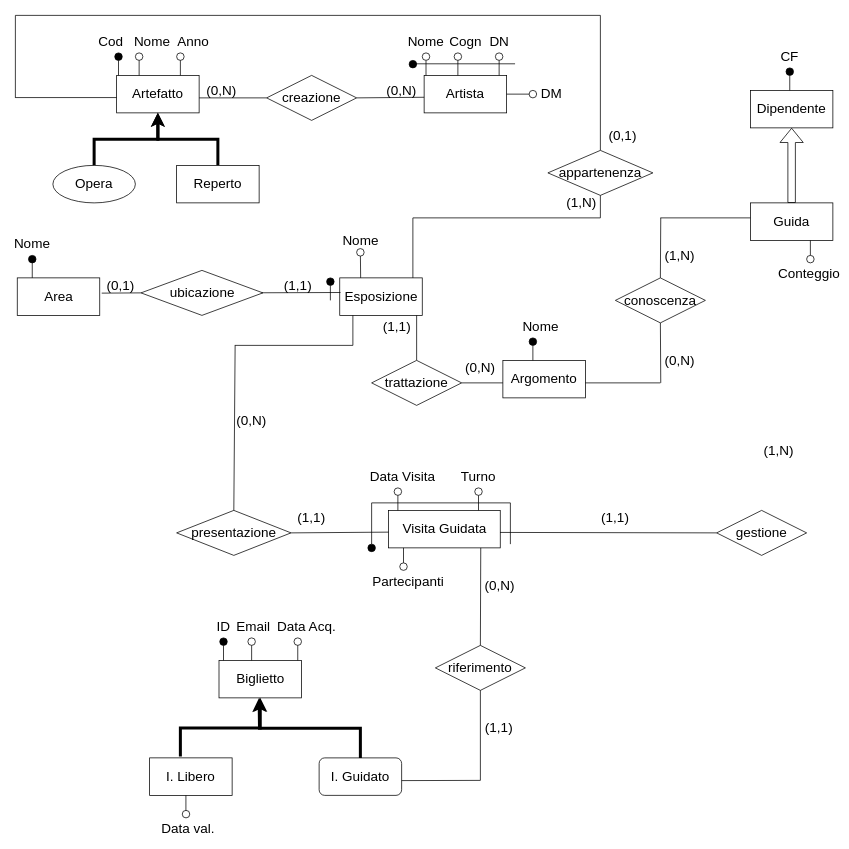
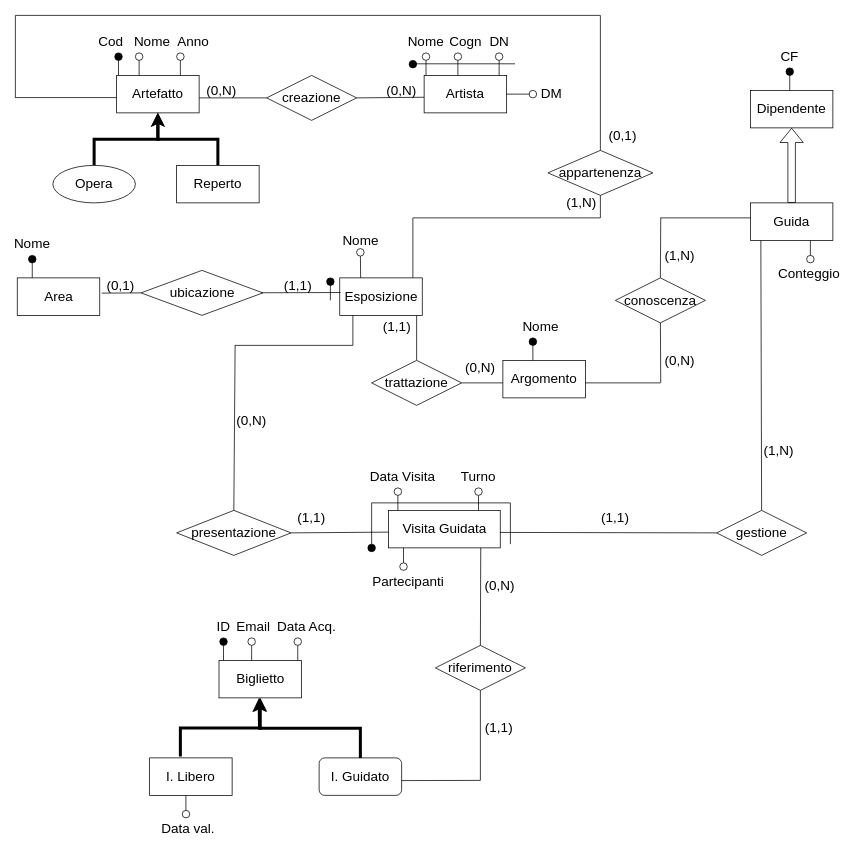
none -> (761, 376)
